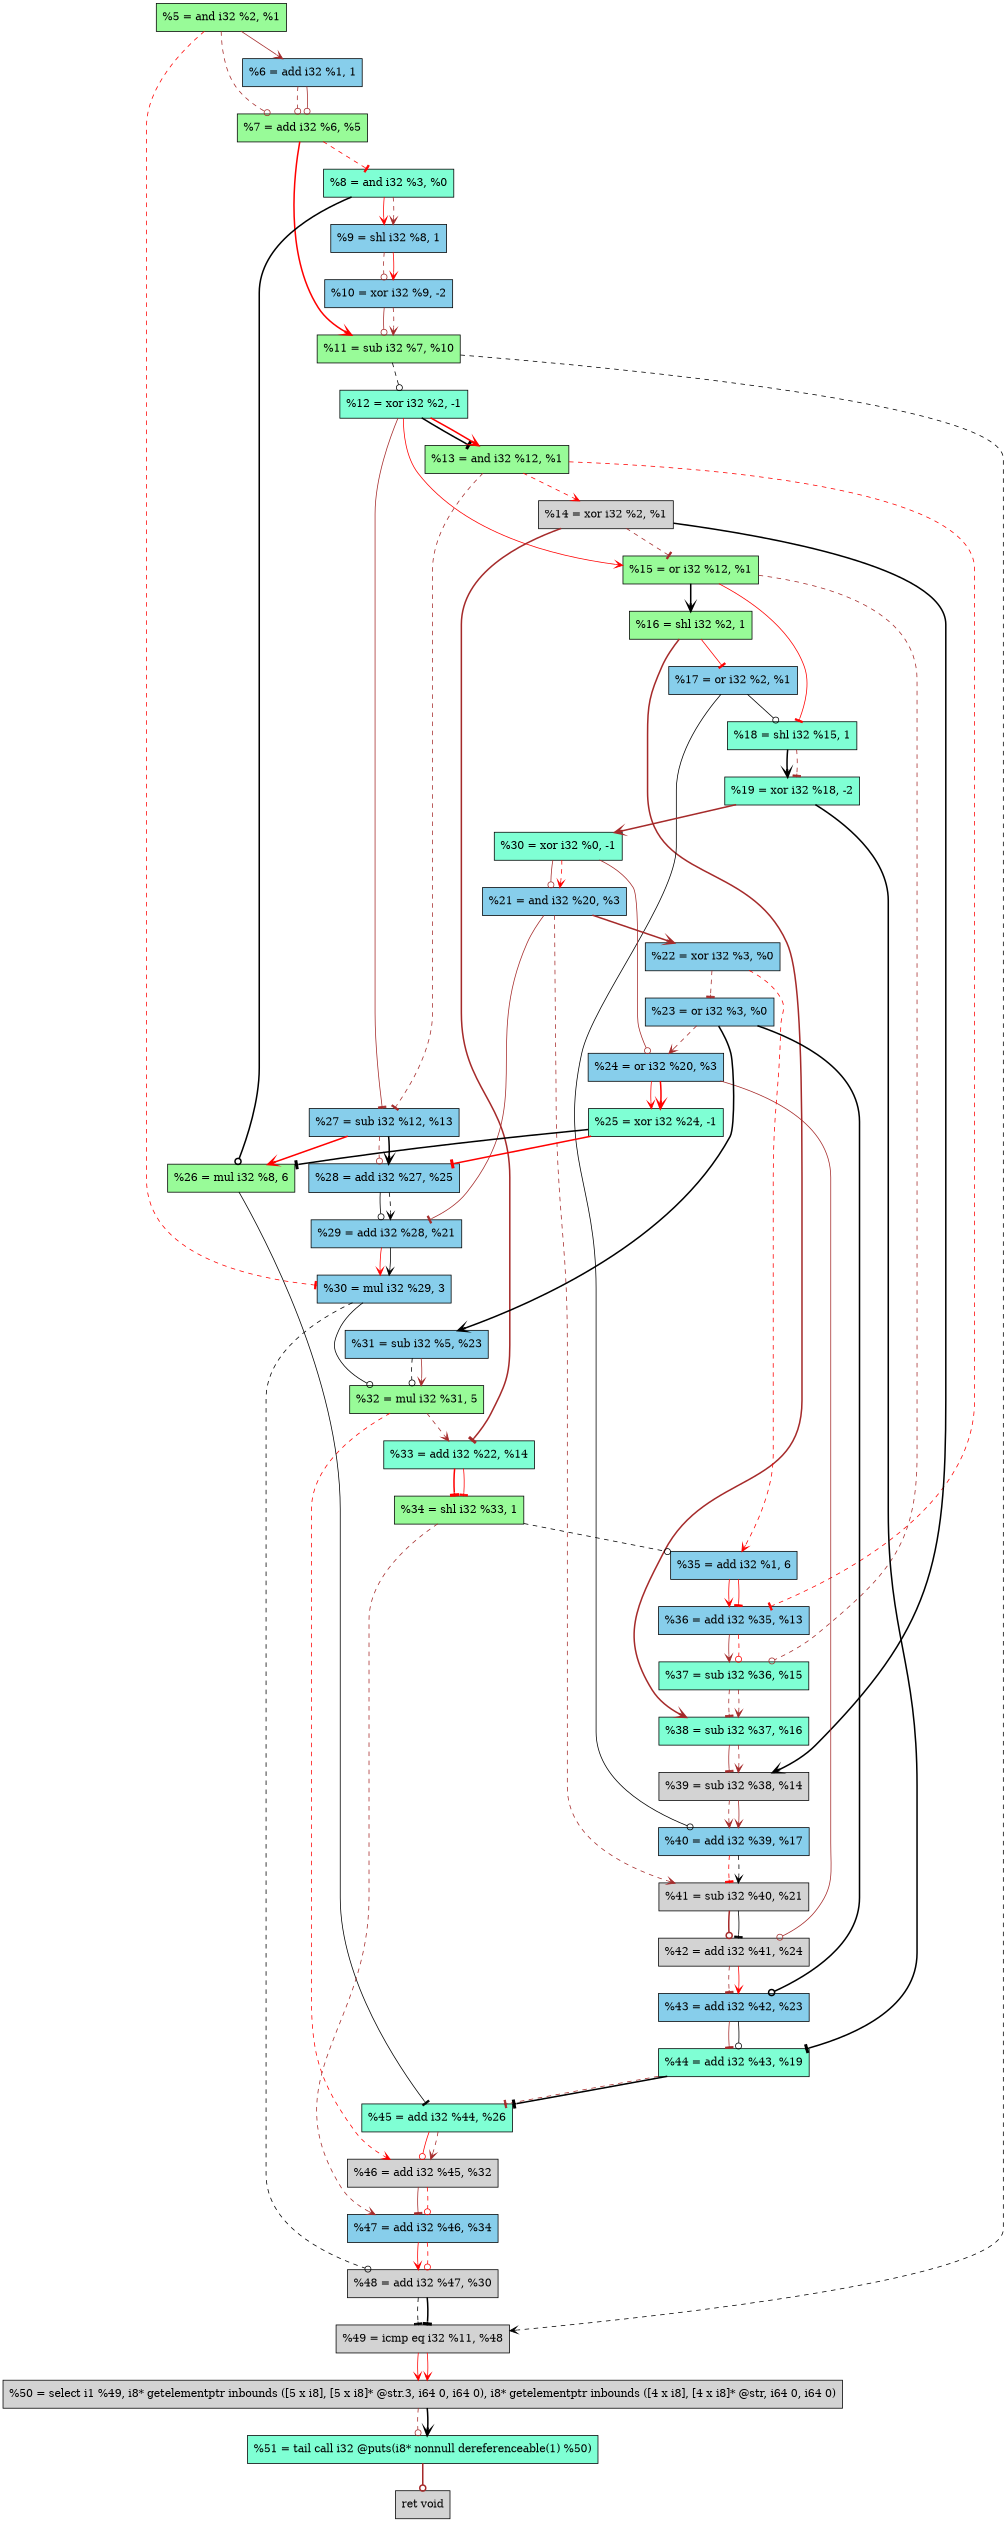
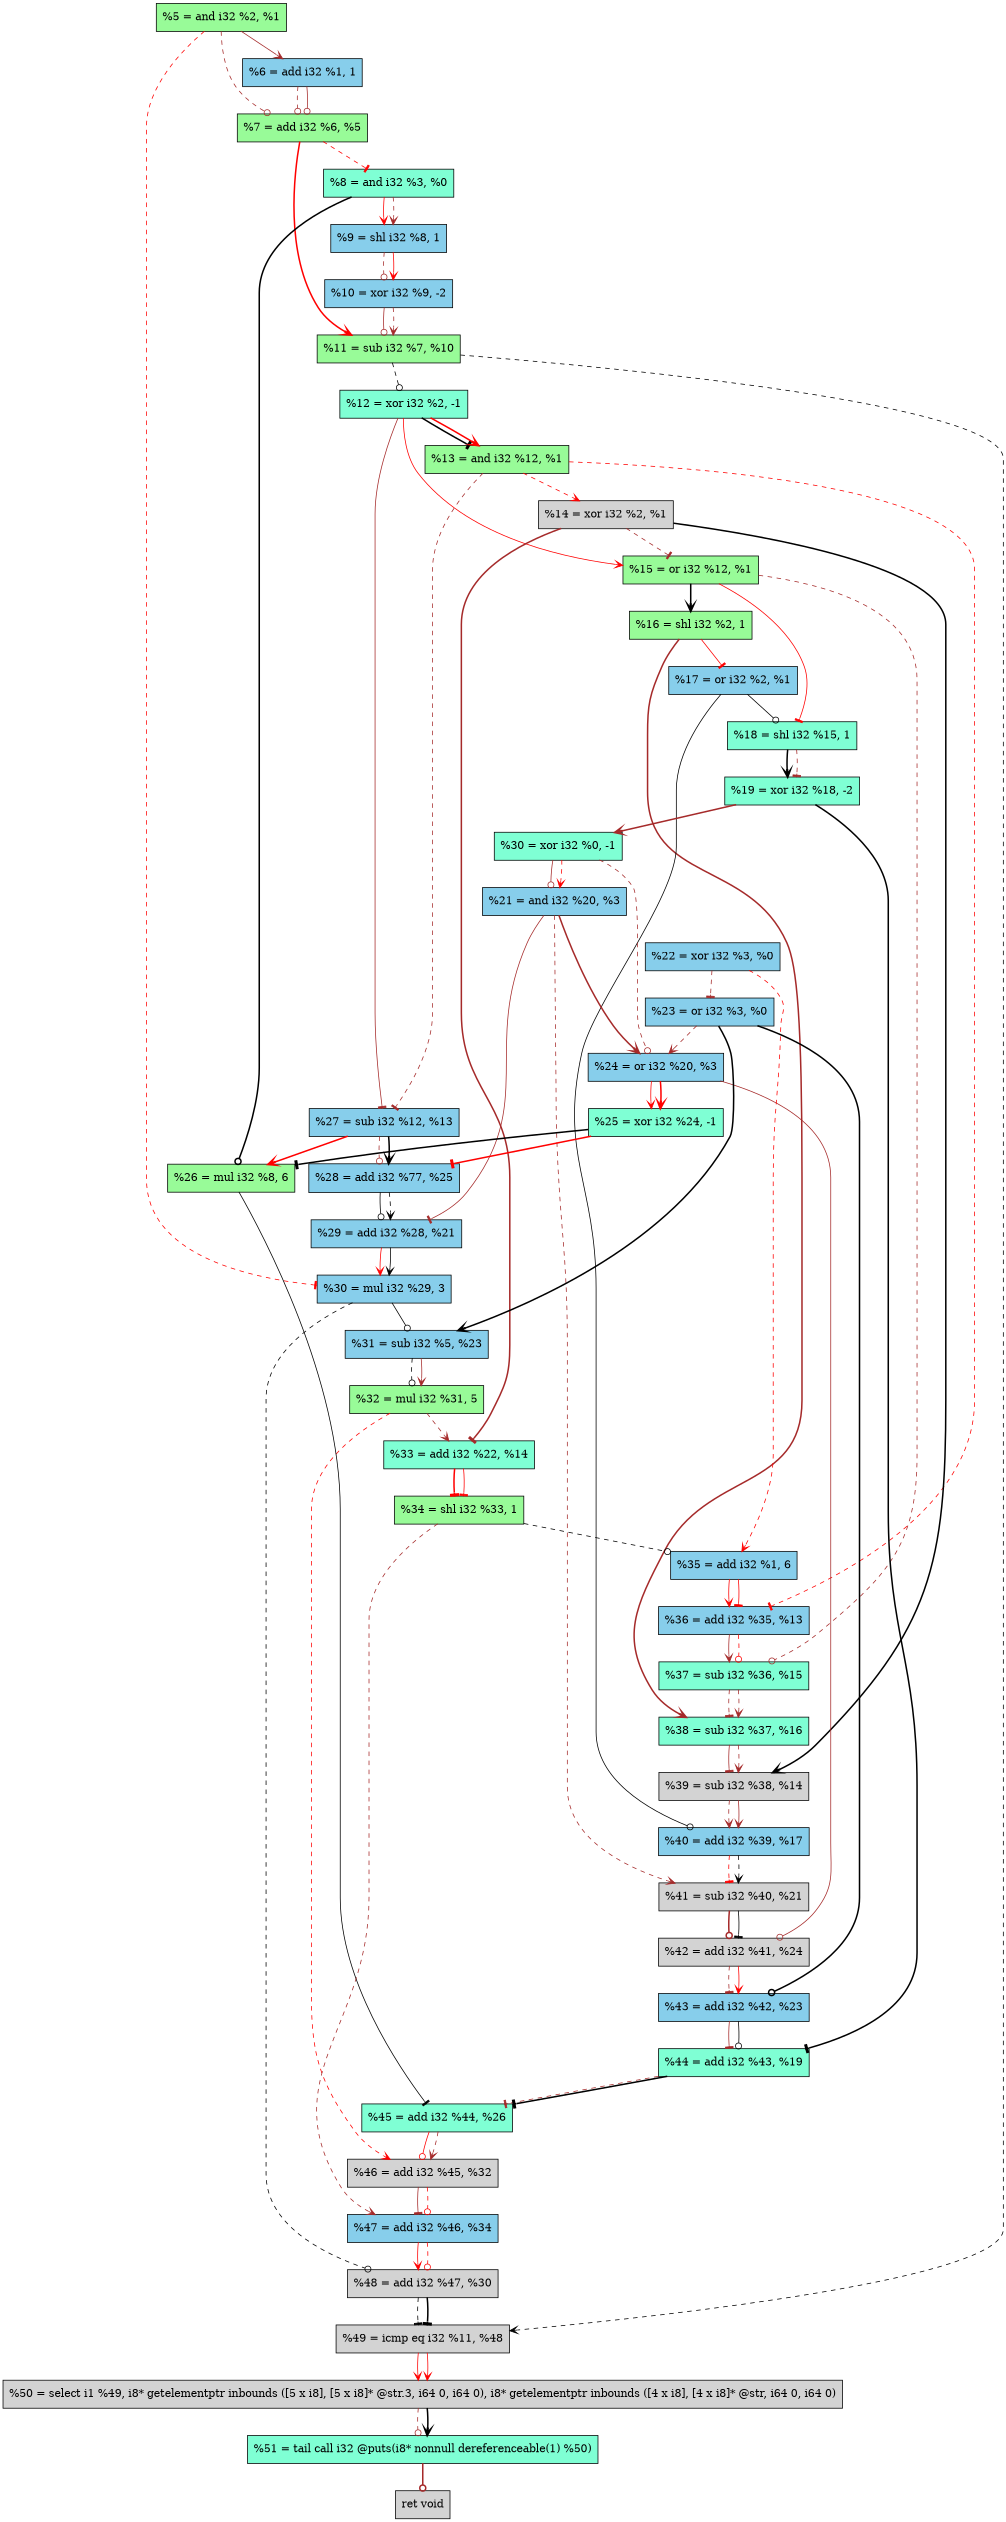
(630, 928) -> (589, 986)
(638, 956) -> (638, 956)
(384, 1178) -> (384, 1178)
(334, 1345) -> (399, 1314)
